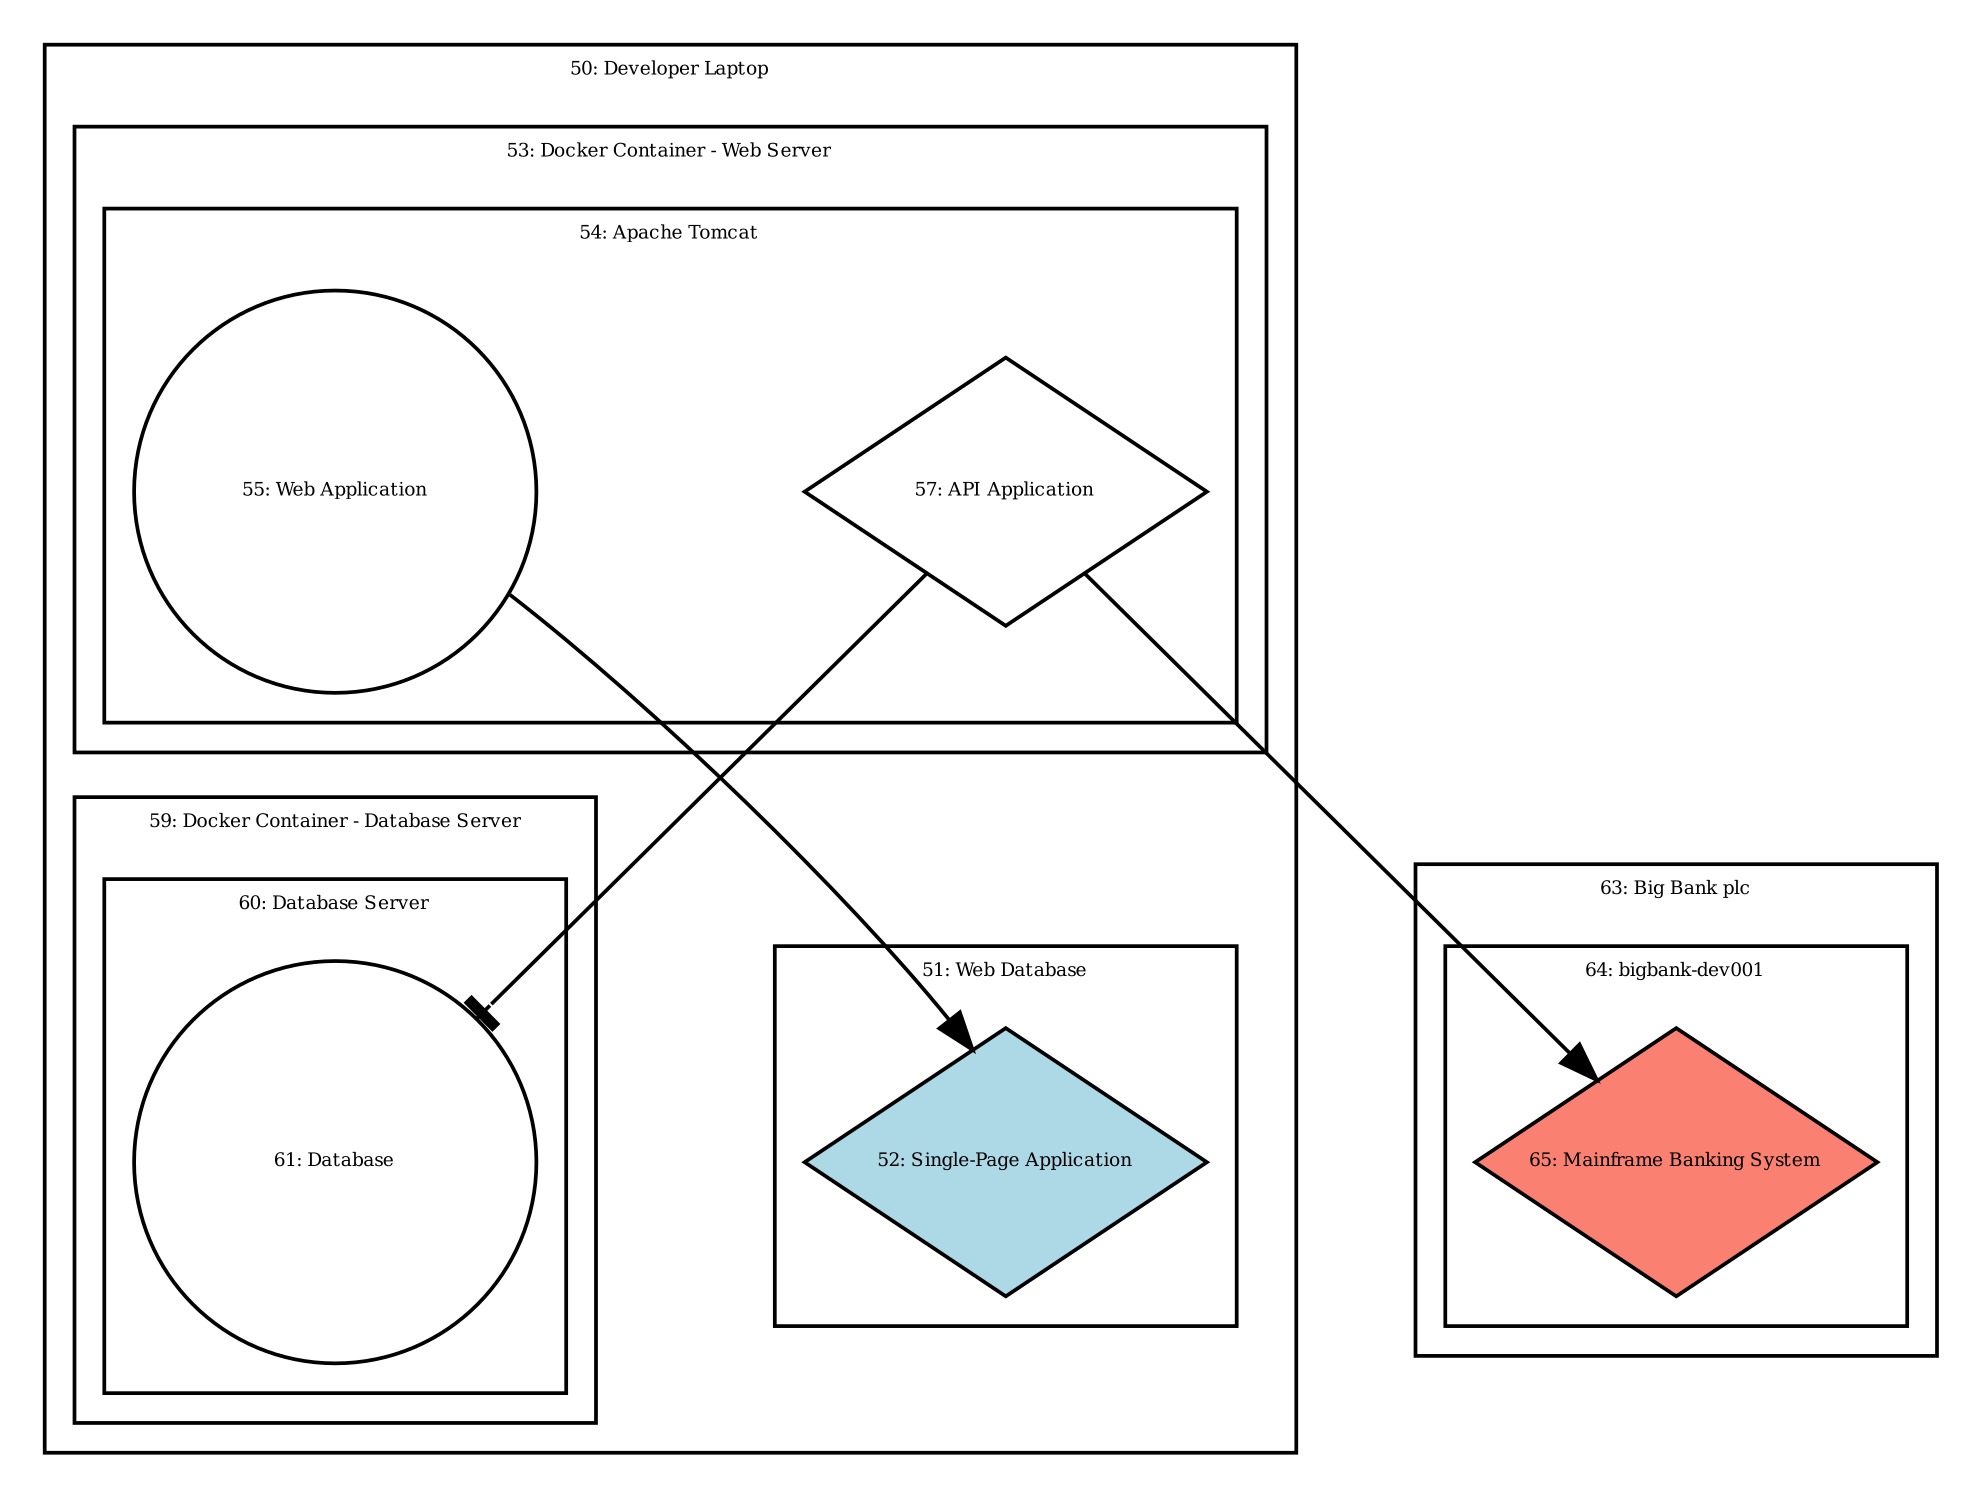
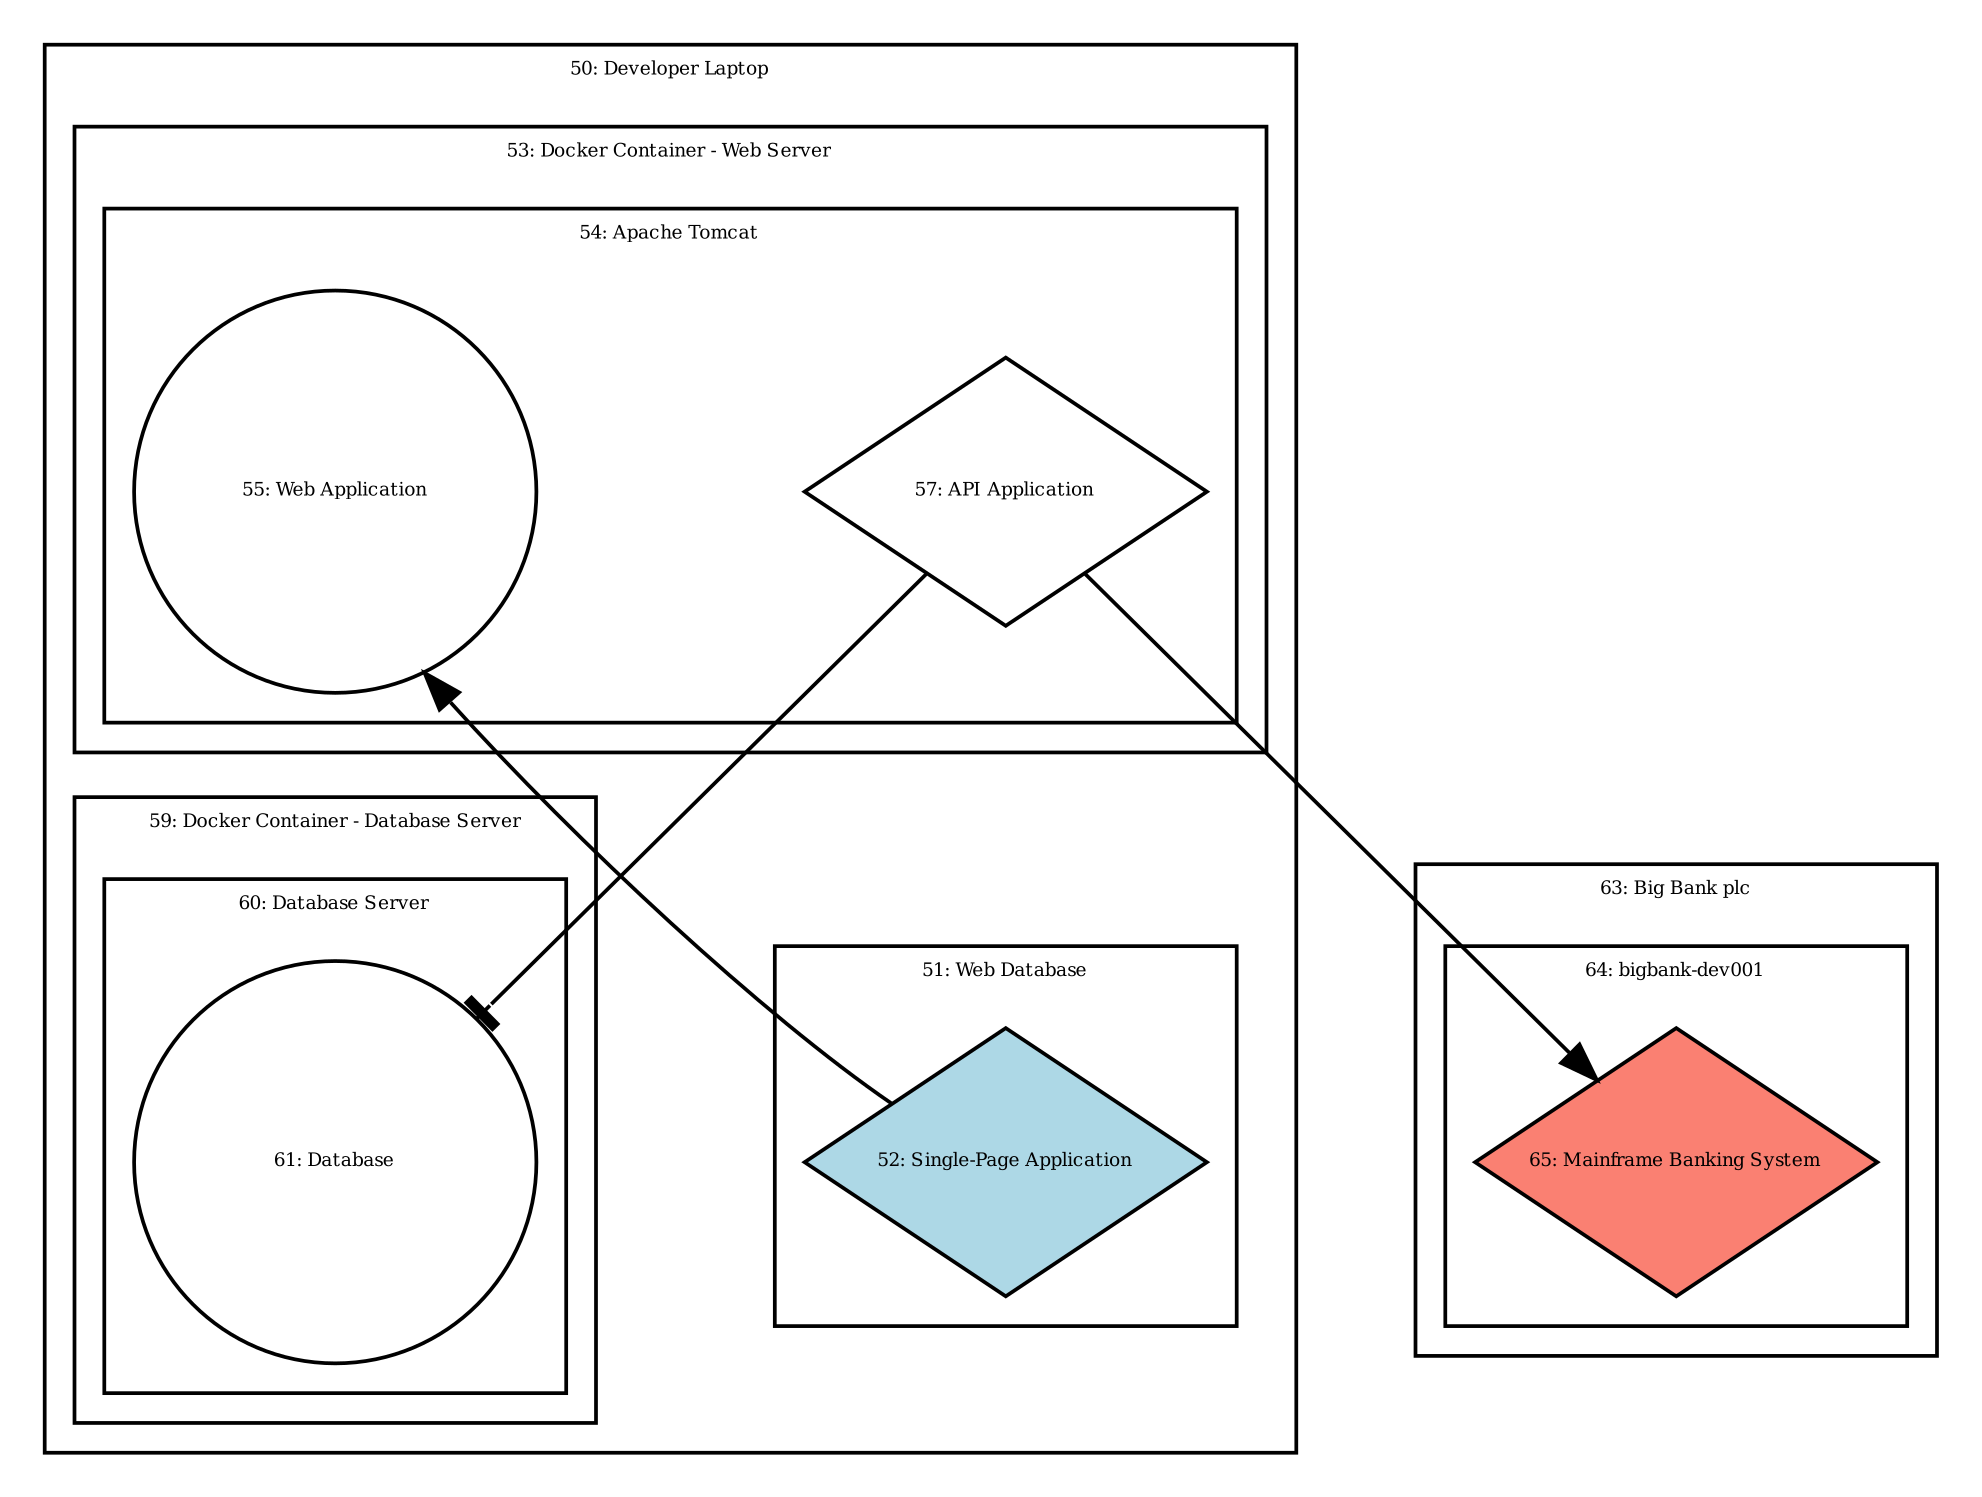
(740, 797) -> (661, 914)
